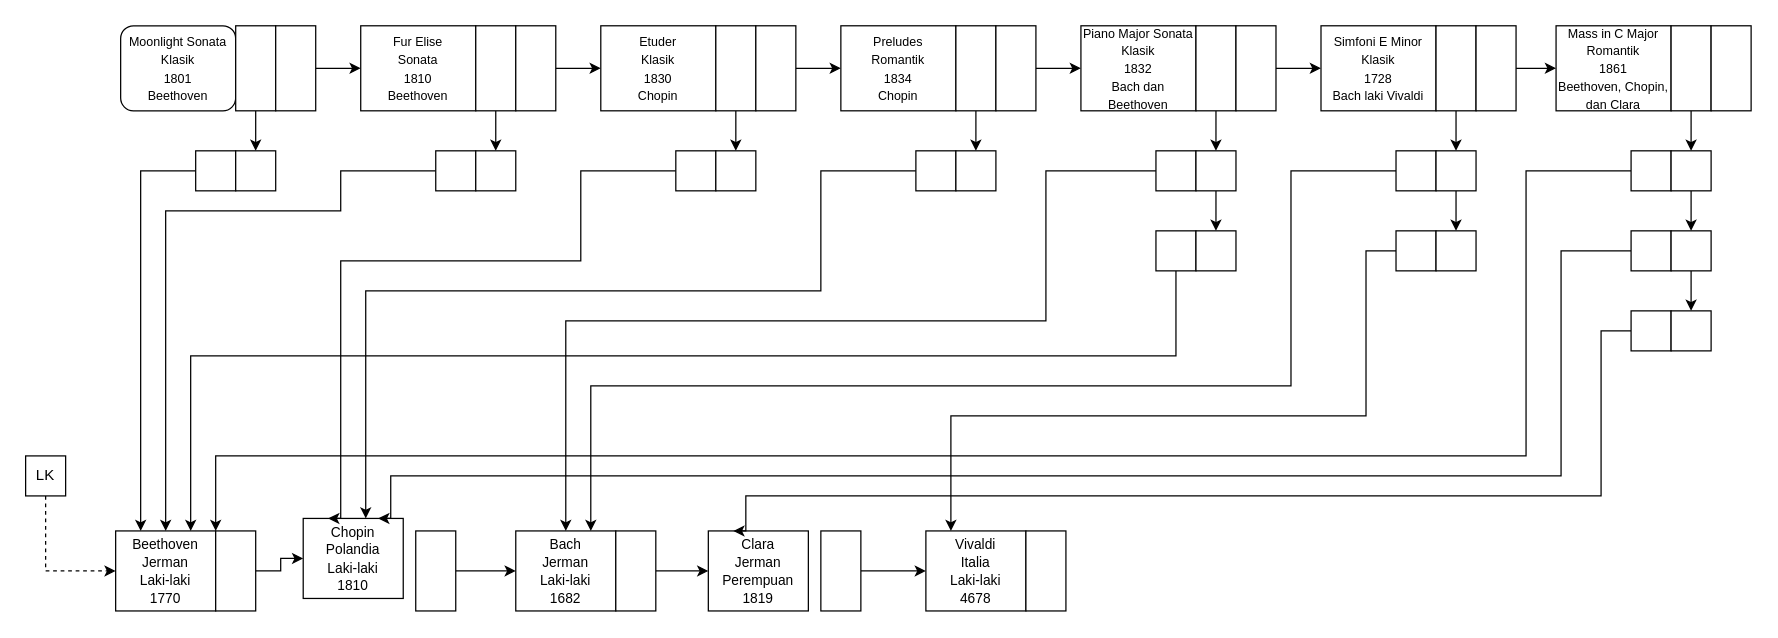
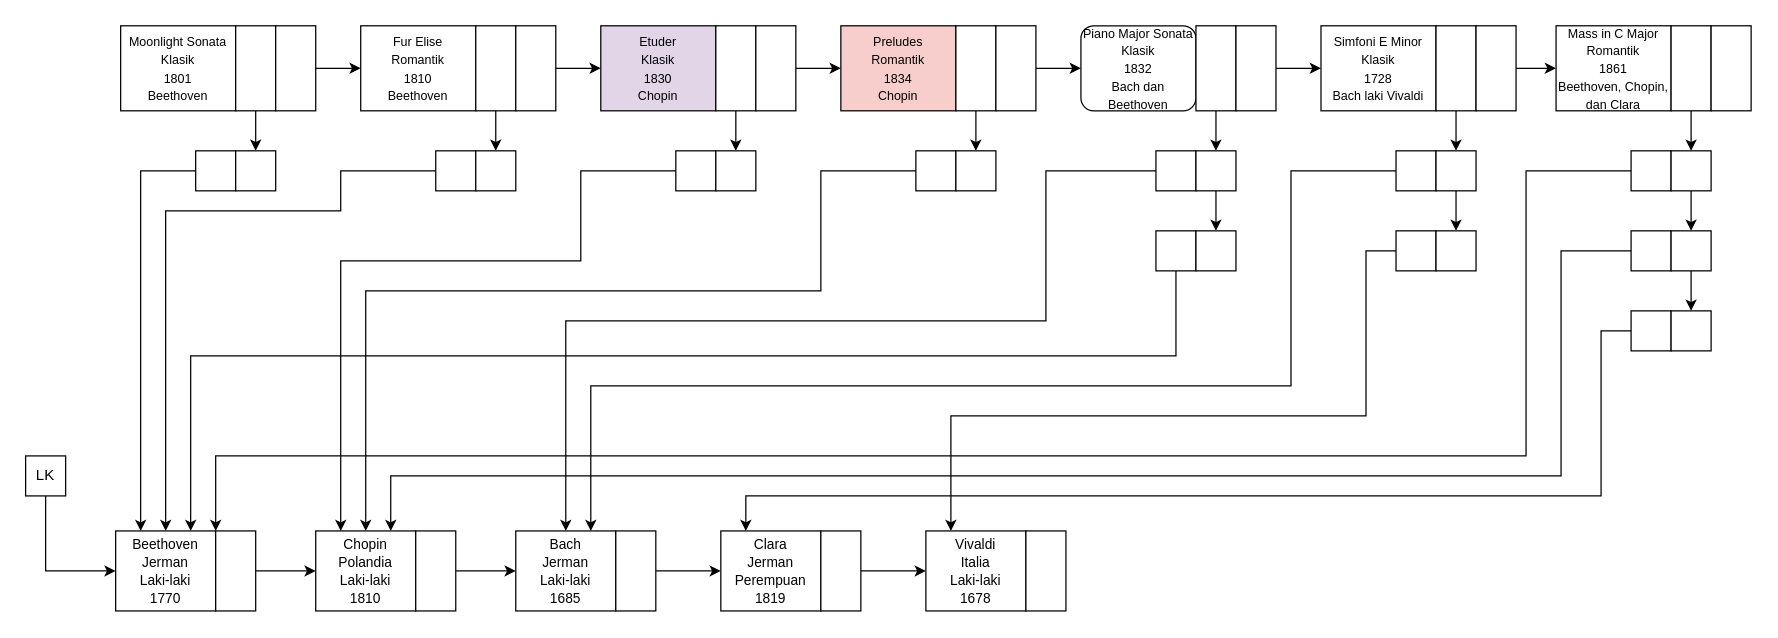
(178, 68) -> (178, 68)
(418, 68) -> (418, 68)
(658, 68) -> (658, 68)
(898, 68) -> (898, 68)
(1138, 68) -> (1138, 68)
(353, 558) -> (366, 571)
(46, 564) -> (46, 564)
(566, 571) -> (566, 571)
(758, 571) -> (771, 571)
(976, 571) -> (976, 571)
